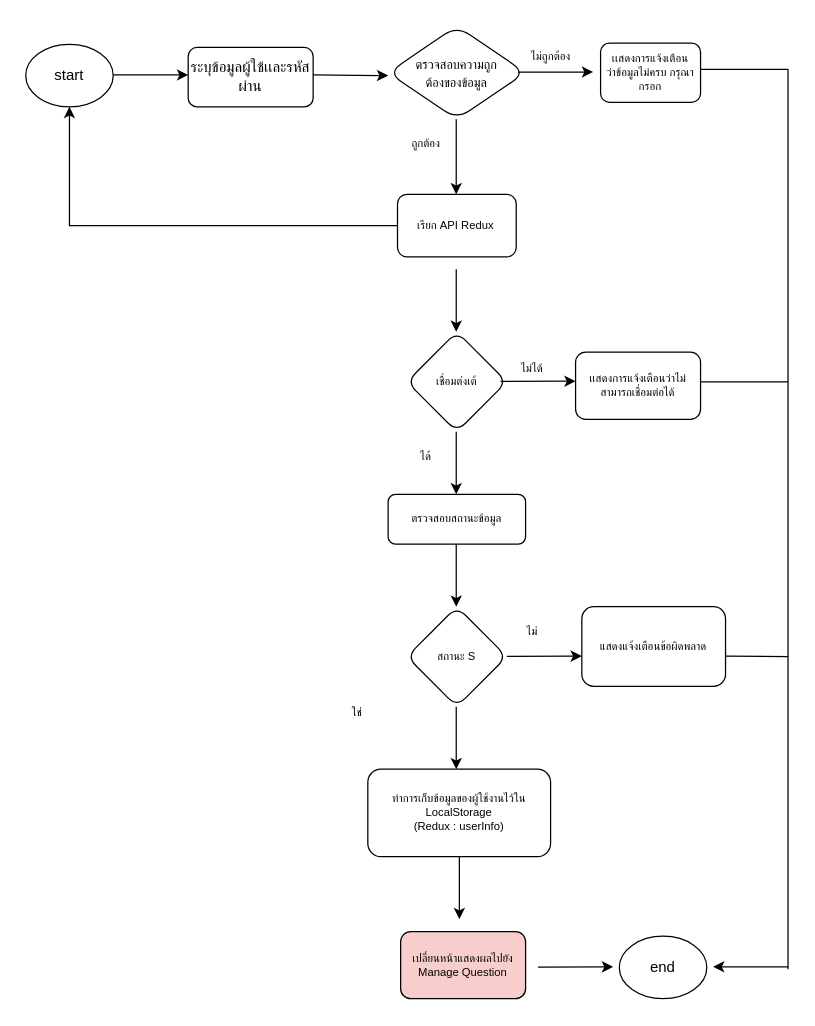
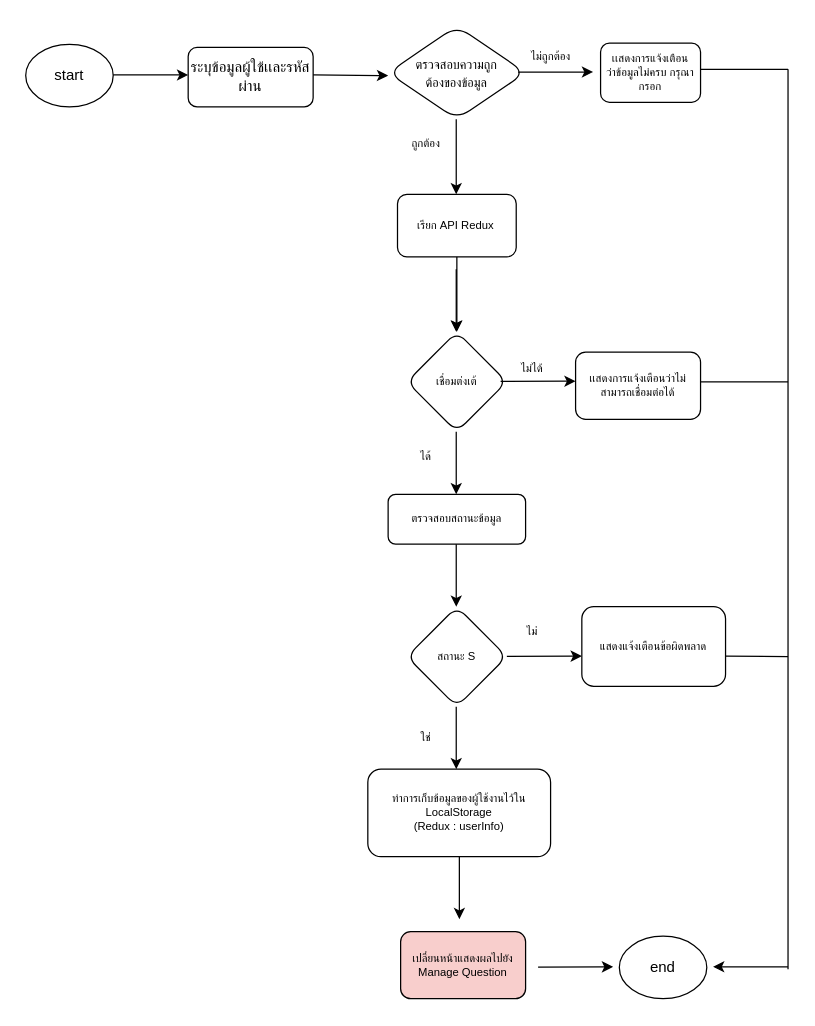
(178, 226) -> (457, 262)
(357, 713) -> (426, 738)
